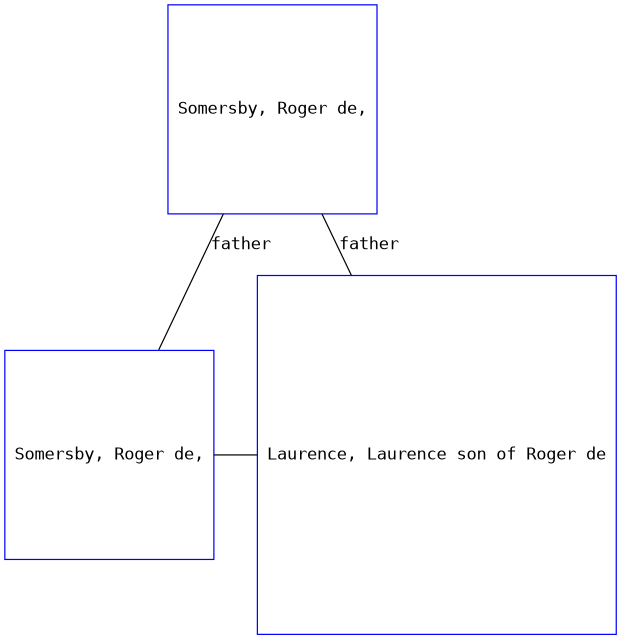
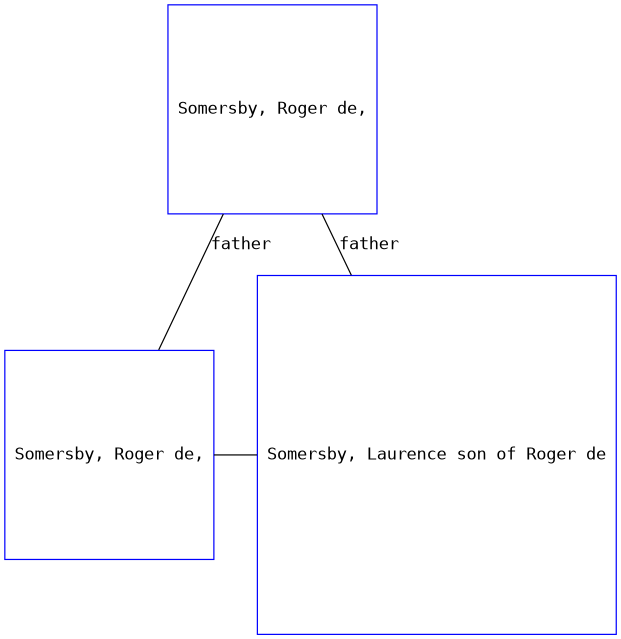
(437, 455) -> (437, 455)
